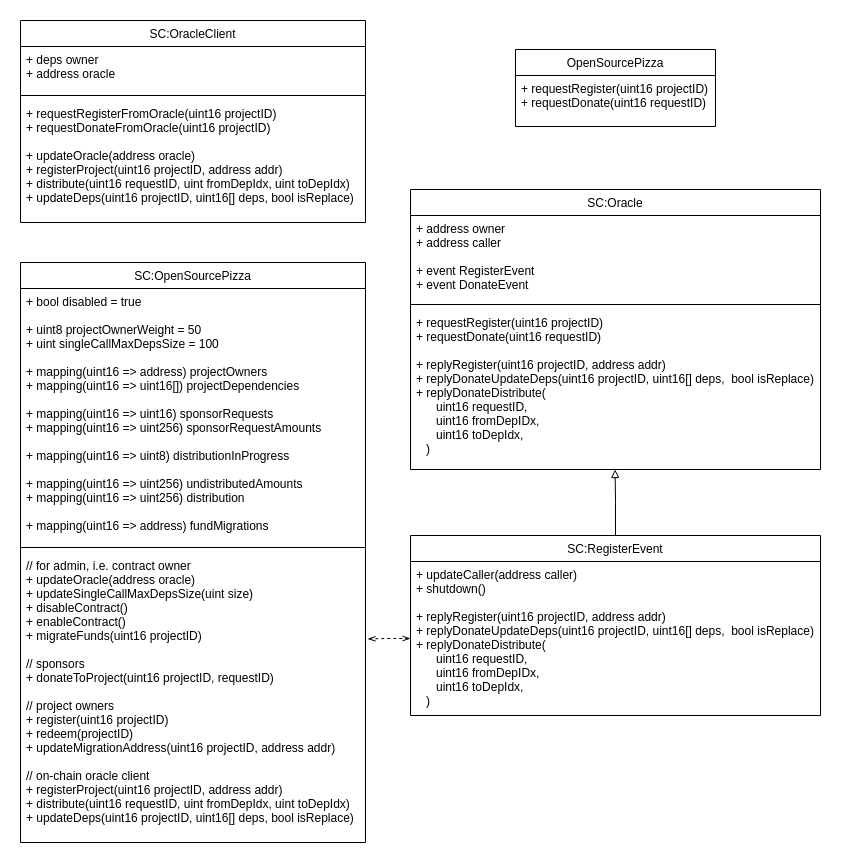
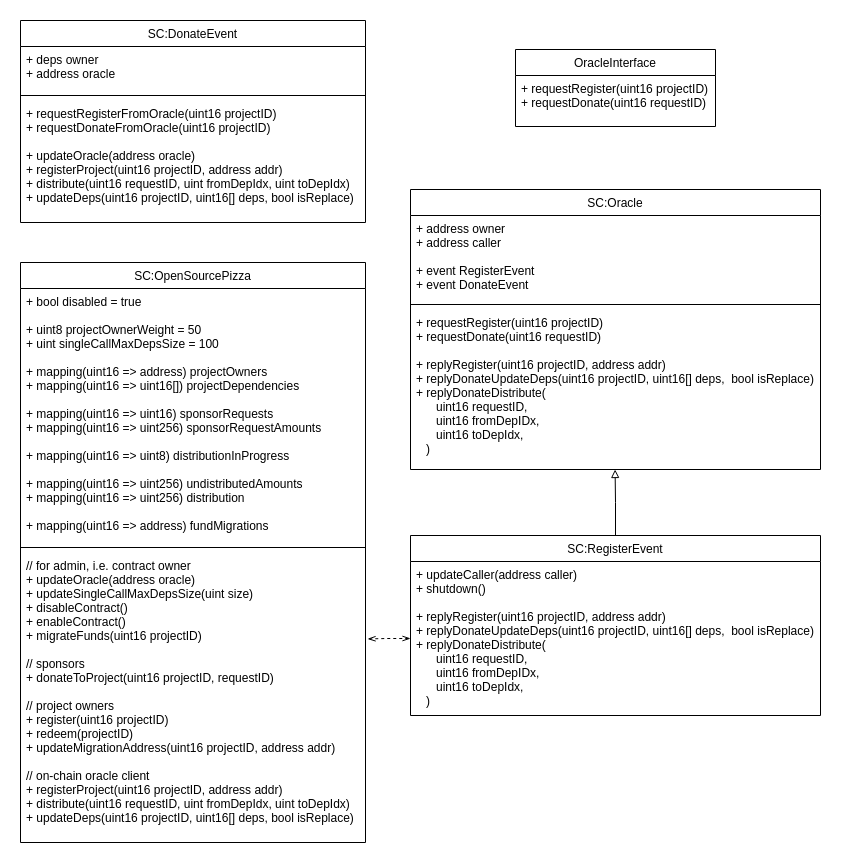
(193, 34) -> (193, 34)
(615, 63) -> (615, 63)
